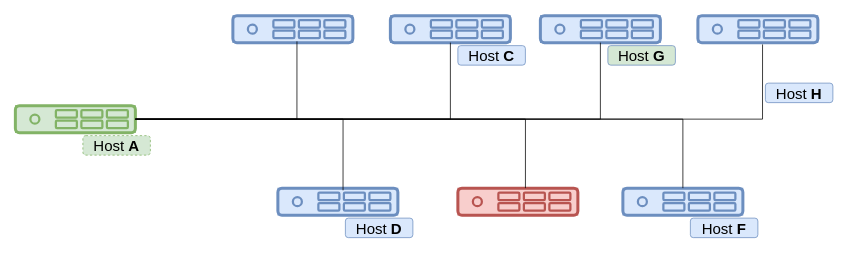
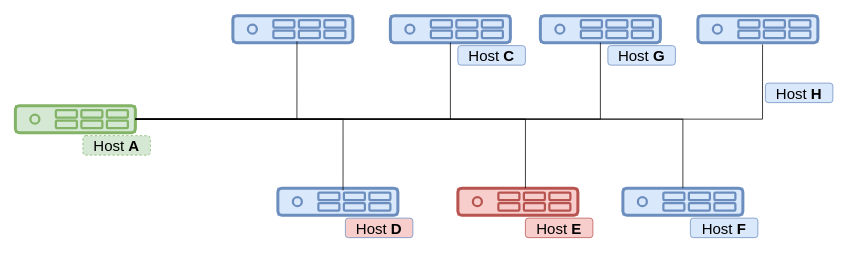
(642, 55) -> (642, 55)
(379, 228) -> (379, 228)
none -> (559, 228)
